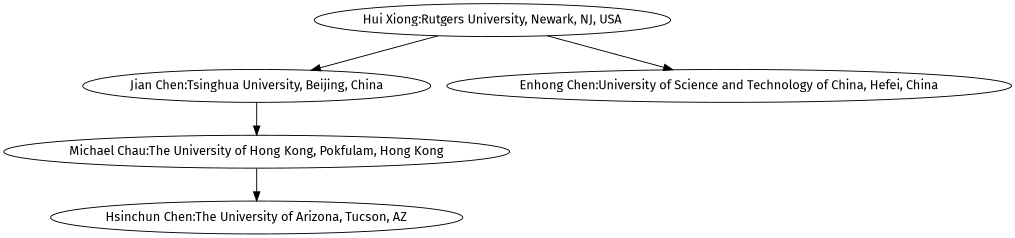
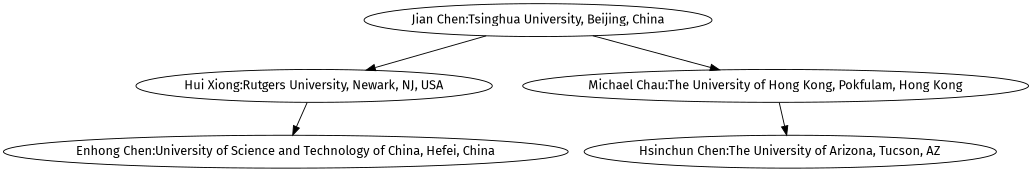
(379, 52) -> (431, 52)
